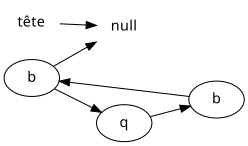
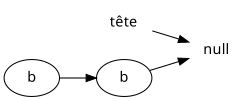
(124, 123) -> none
